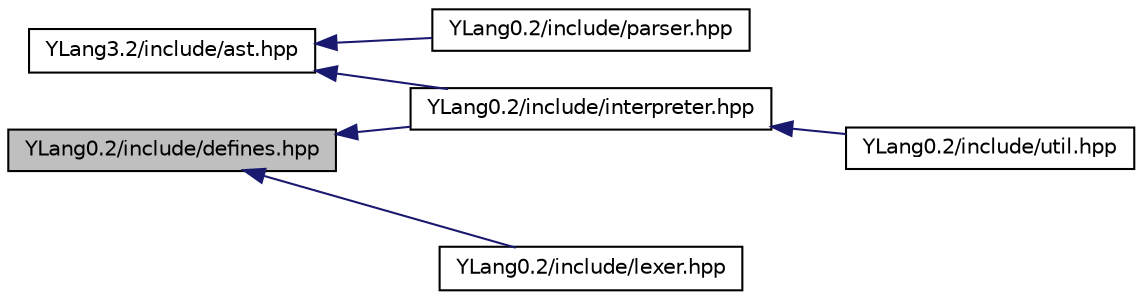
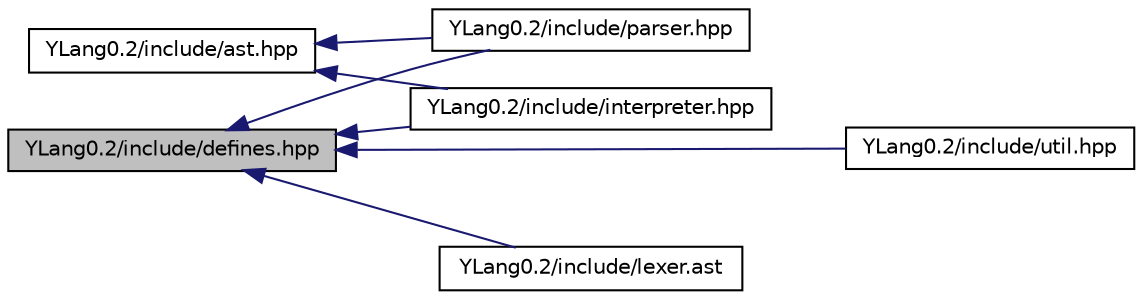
(172, 51) -> (172, 51)
none -> (349, 88)
(819, 131) -> (601, 149)
(591, 269) -> (591, 269)
